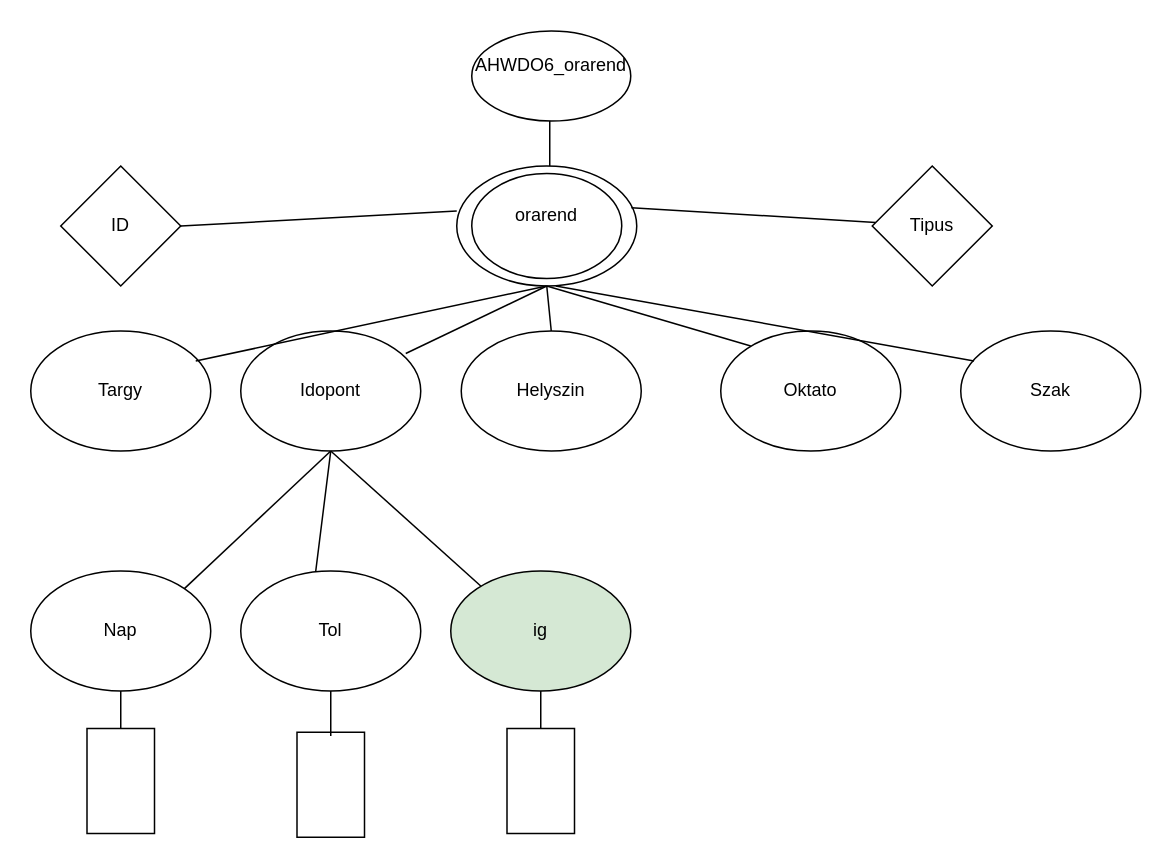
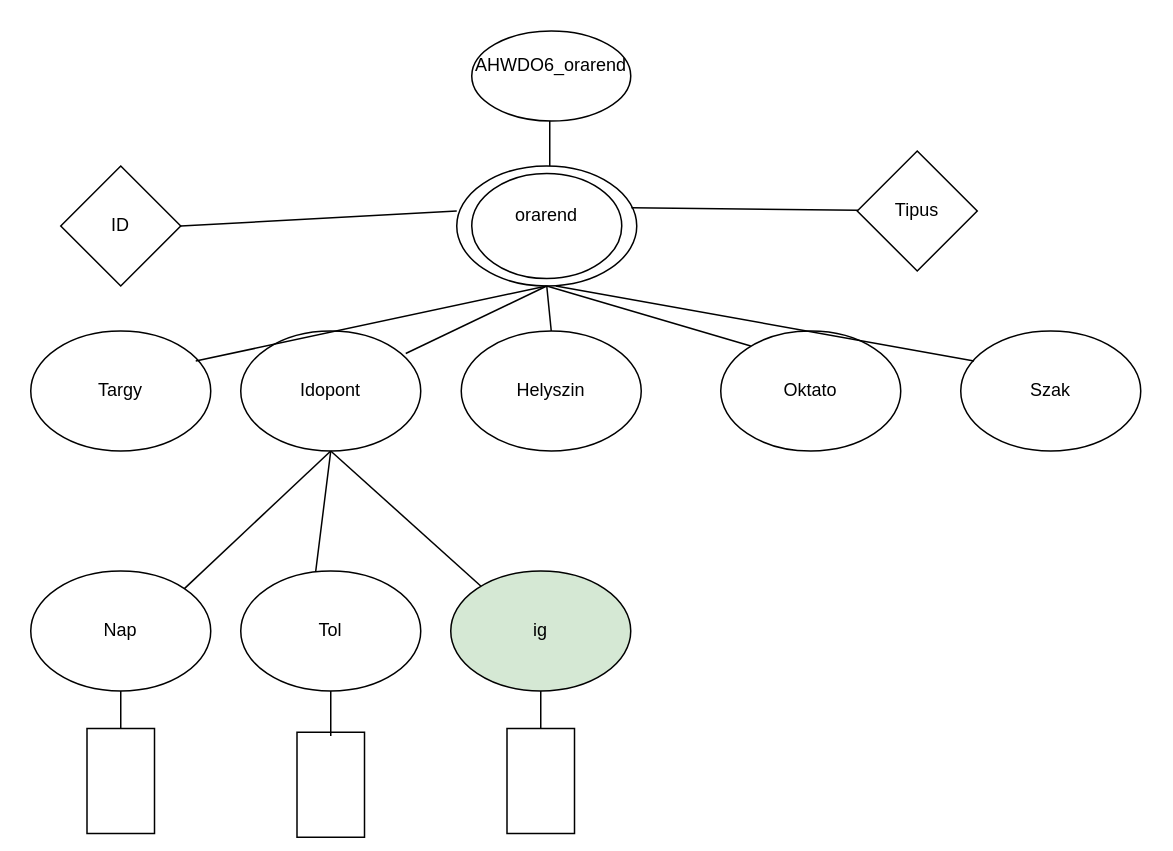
(932, 226) -> (917, 211)
